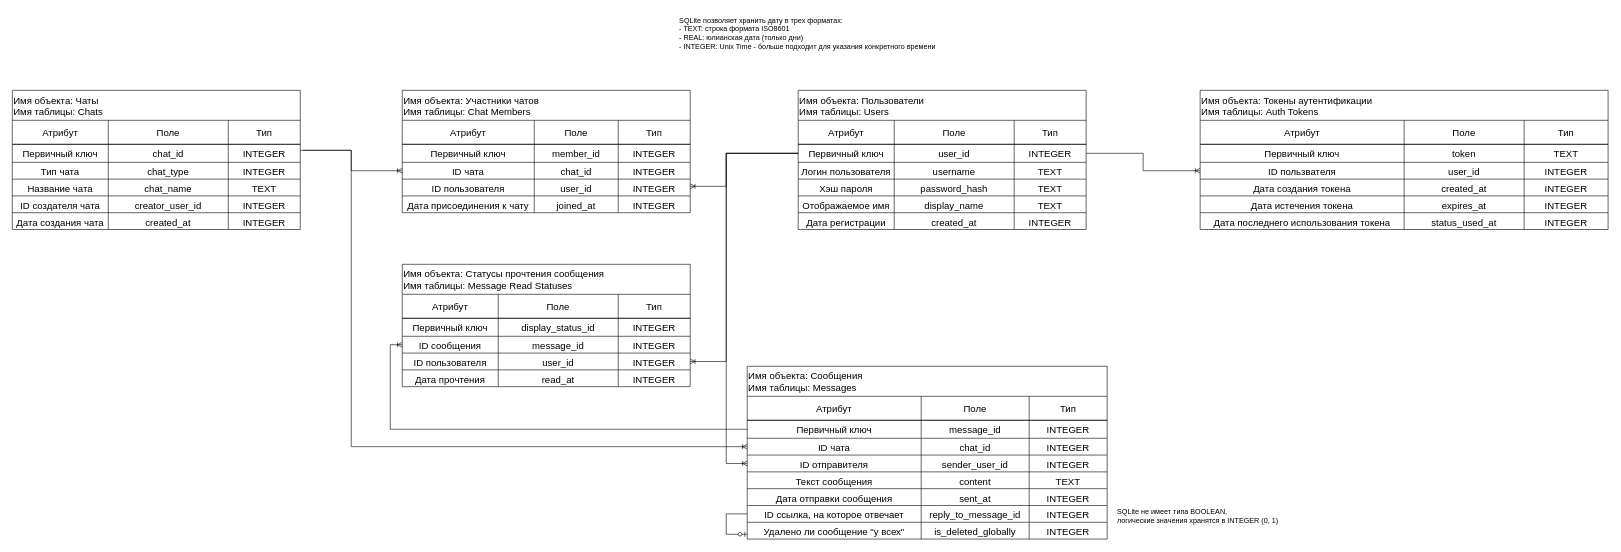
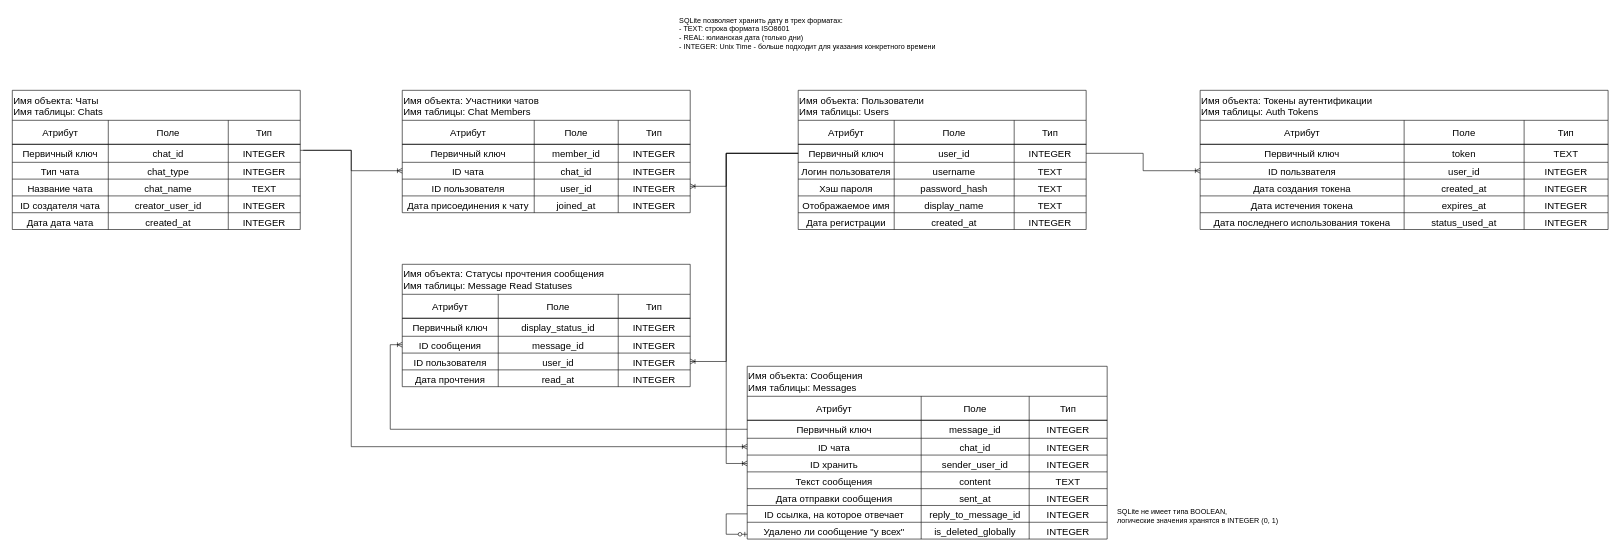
(60, 222) -> (60, 222)
(834, 465) -> (834, 465)
